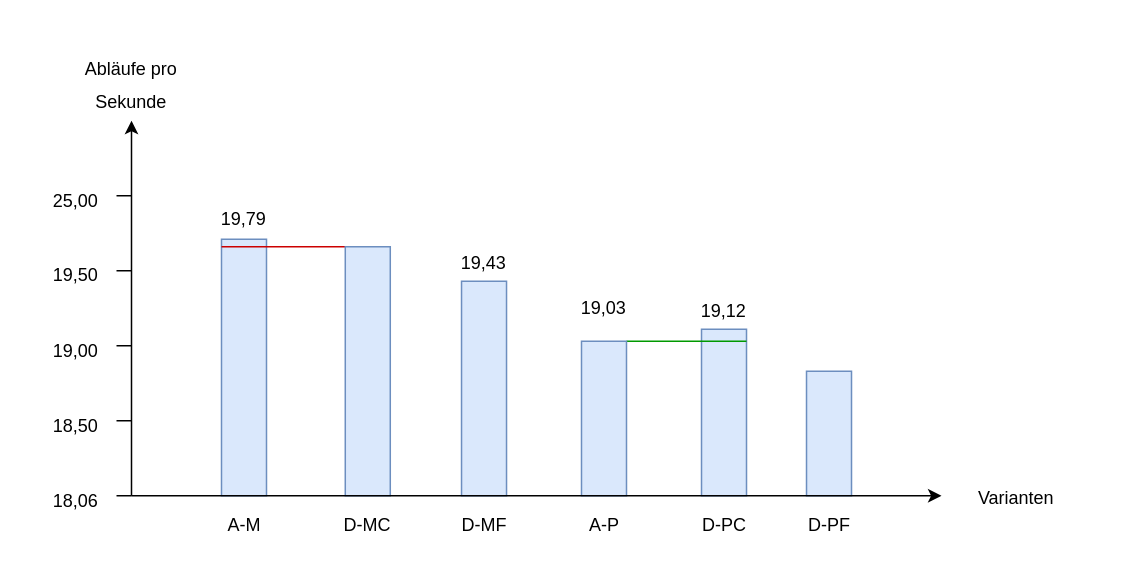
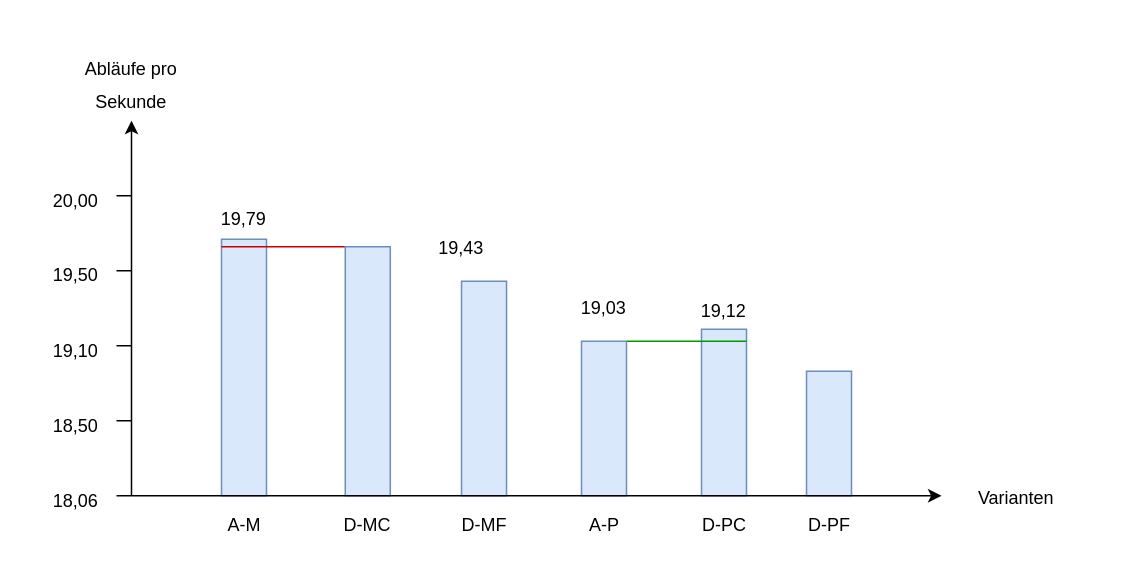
(76, 202) -> (76, 202)
(484, 263) -> (461, 248)
(76, 352) -> (76, 352)
